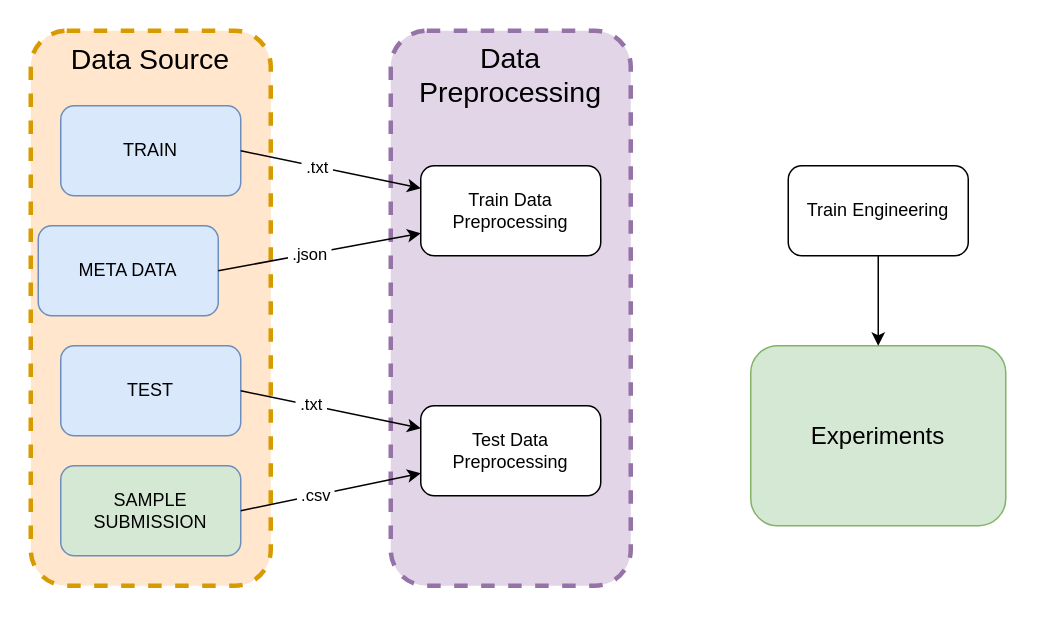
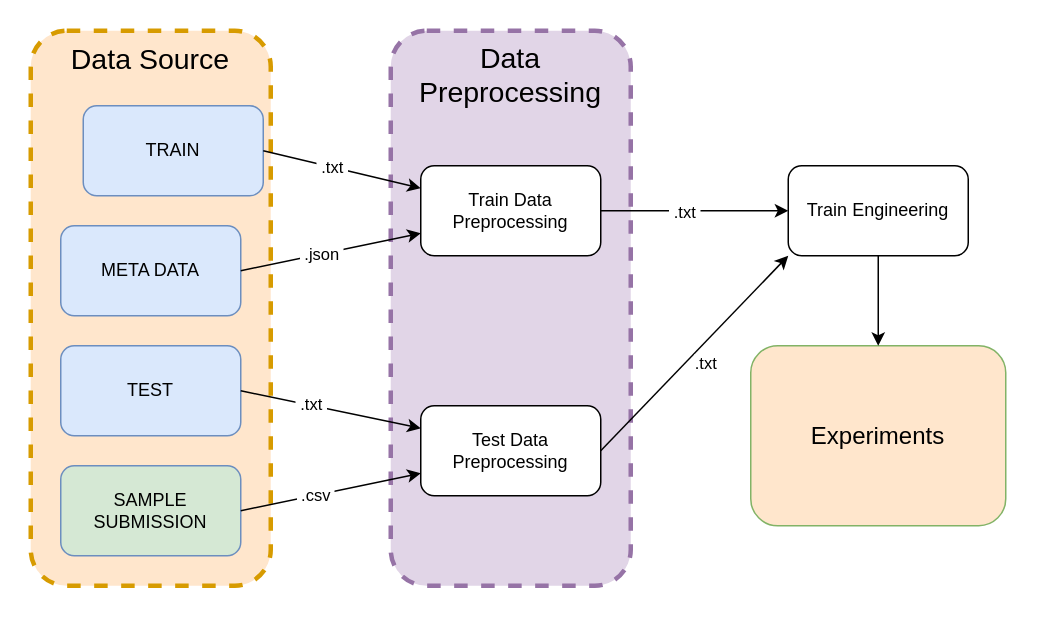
(151, 151) -> (173, 151)
none -> (689, 211)
(128, 271) -> (151, 271)
none -> (691, 357)
(878, 436) -> (878, 436)
